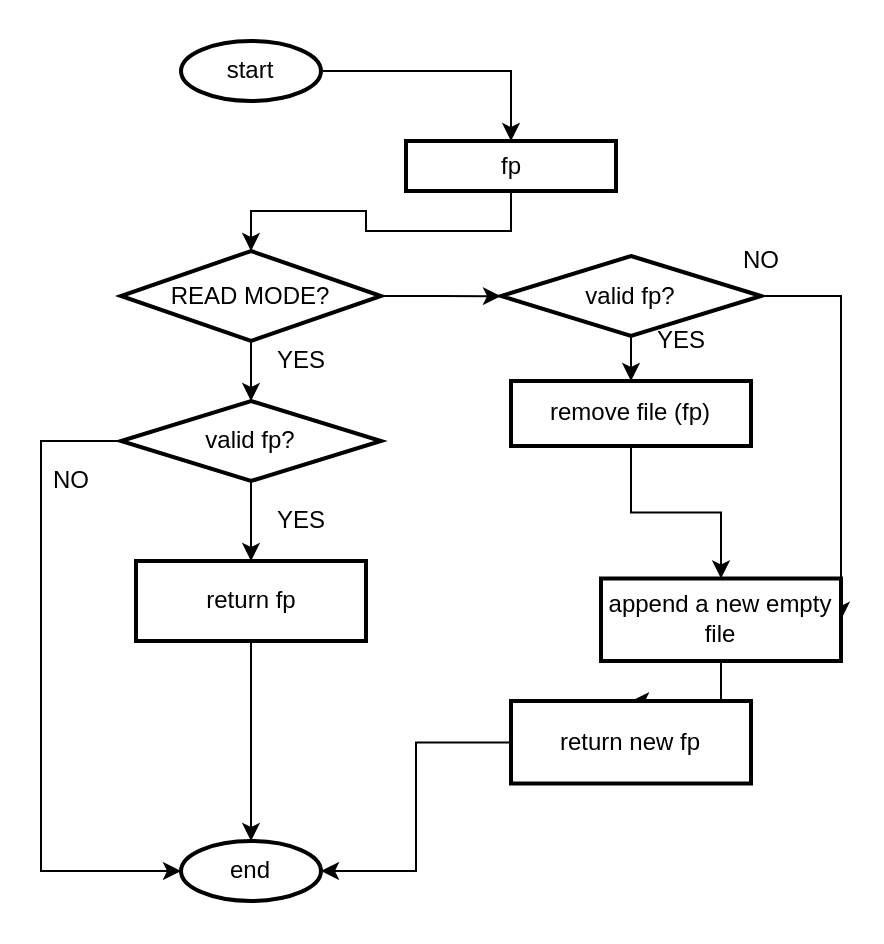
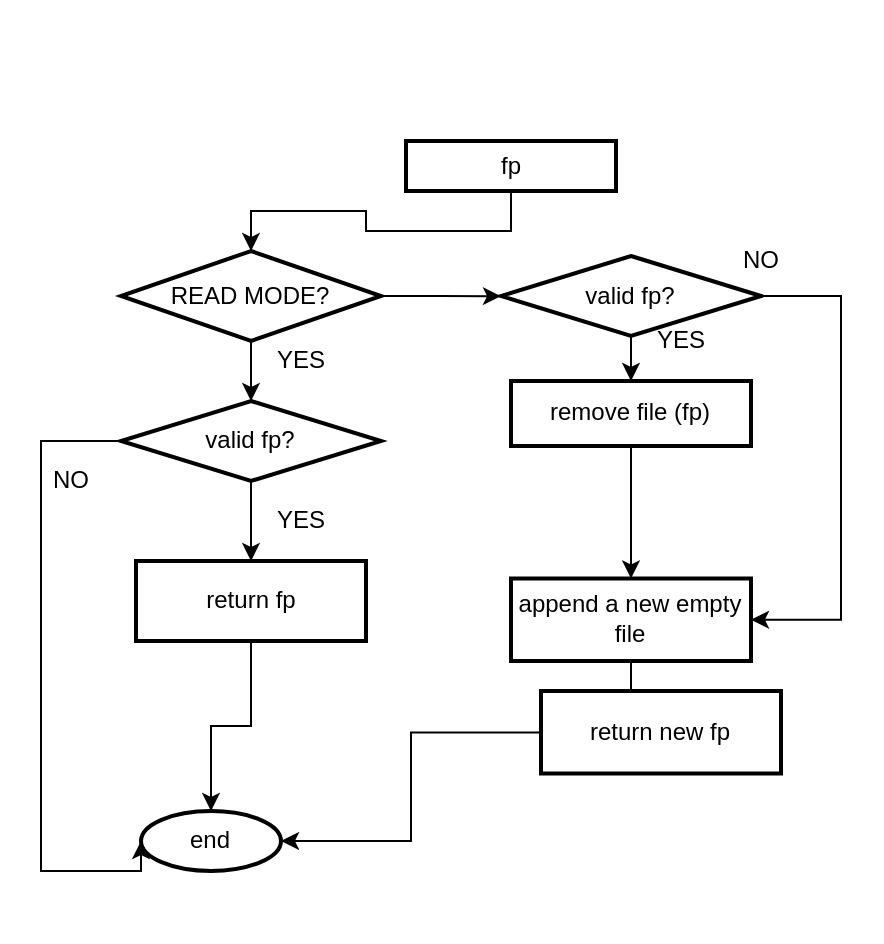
(251, 71) -> none
(444, 71) -> none
(721, 620) -> (631, 620)
(631, 742) -> (661, 732)
(251, 871) -> (211, 841)
